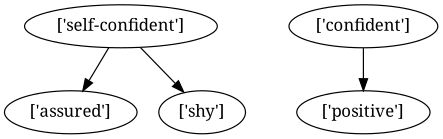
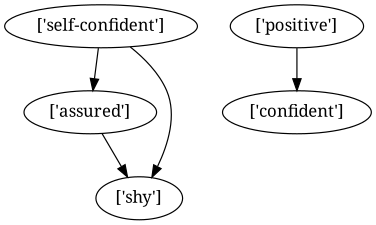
(363, 63) -> (297, 63)
none -> (112, 150)
